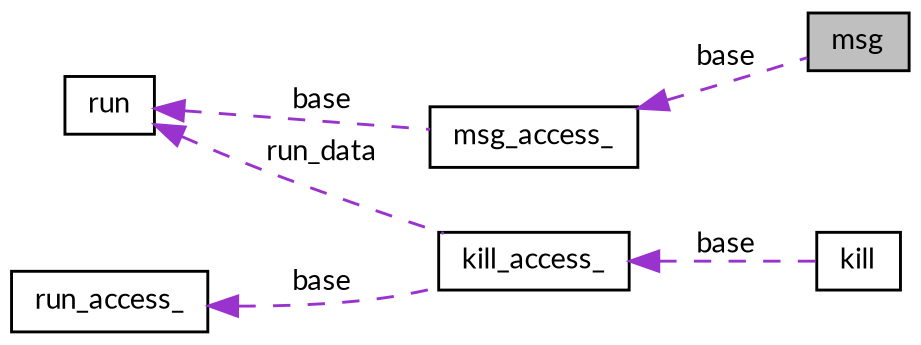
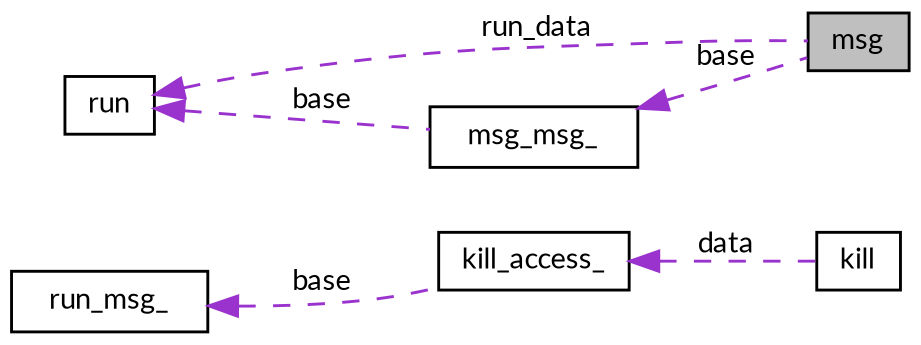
(534, 137) -> (534, 137)
(311, 188) -> (494, 49)
(723, 245) -> (723, 245)
(110, 302) -> (110, 302)
